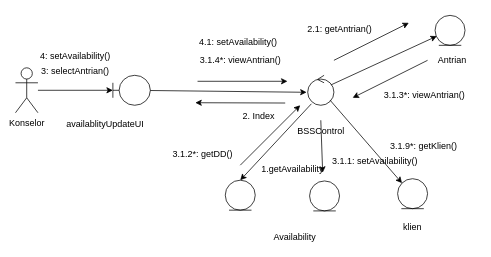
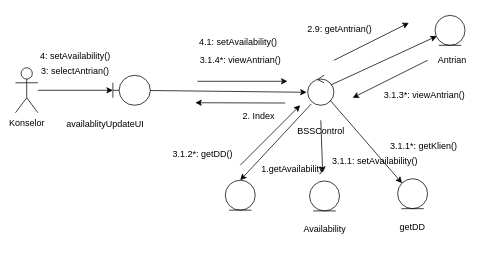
(340, 30) -> (340, 30)
(424, 147) -> (424, 147)
(413, 228) -> (413, 228)
(295, 237) -> (325, 230)
